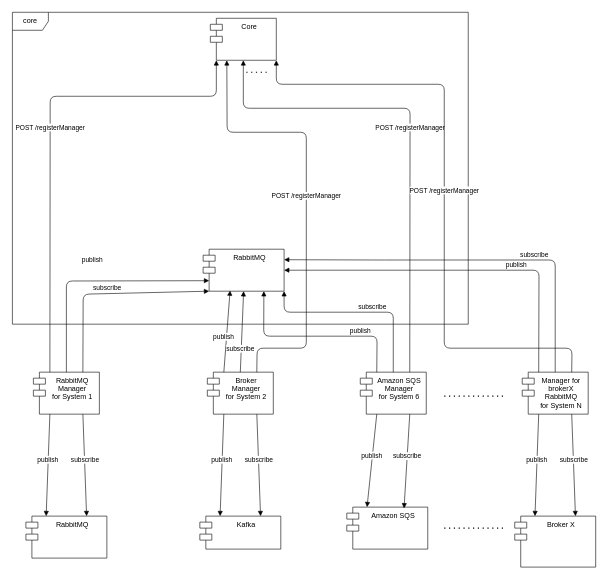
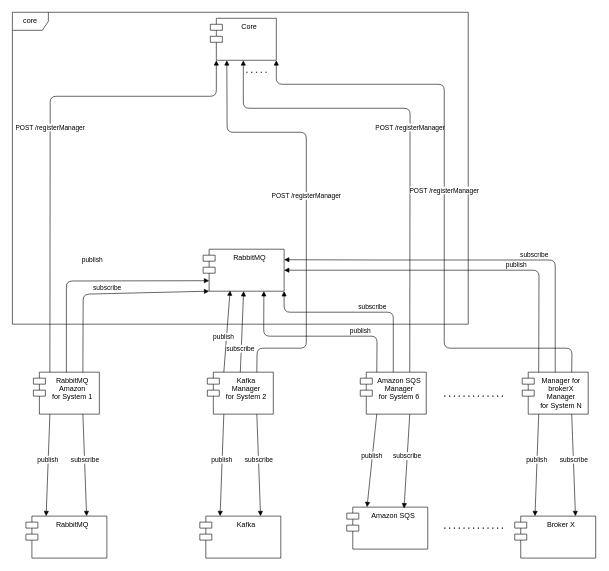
(72, 380) -> (72, 380)
(246, 380) -> (246, 380)
(561, 380) -> (561, 380)
(240, 533) -> (240, 537)
(555, 542) -> (555, 537)
